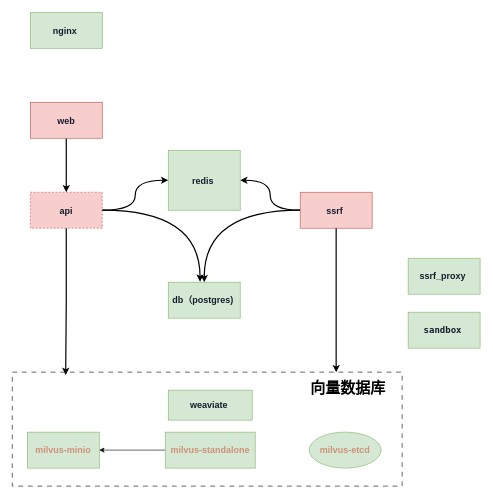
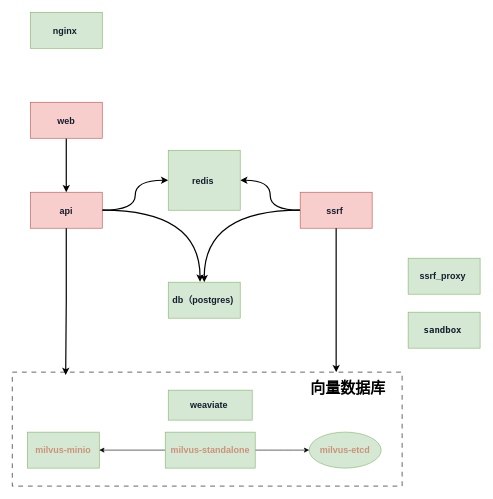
(66, 210) -> (66, 210)
none -> (303, 450)
